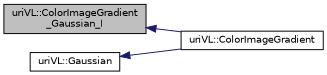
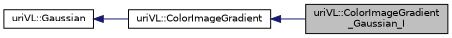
(168, 30) -> (293, 19)
